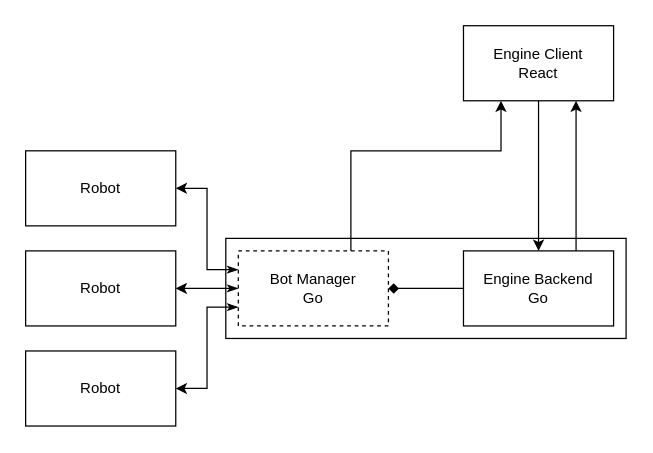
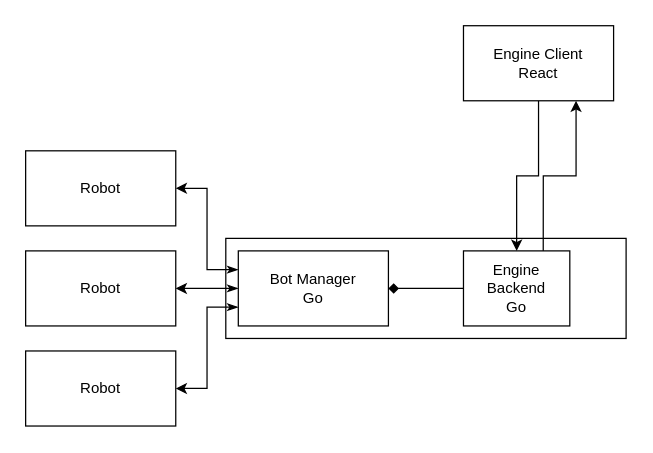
(397, 151) -> none
(313, 288) -> (313, 288)
(538, 288) -> (516, 288)
